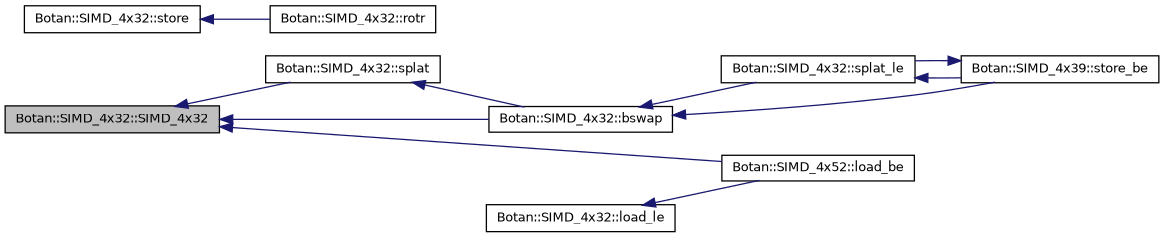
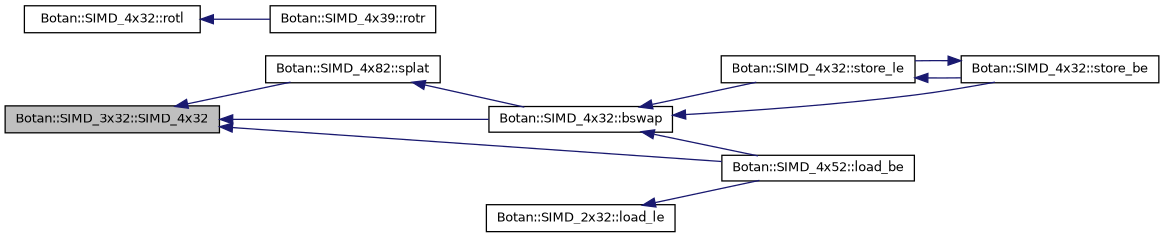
(112, 19) -> (112, 19)
(353, 19) -> (353, 19)
(353, 69) -> (353, 69)
(818, 69) -> (818, 69)
(1060, 69) -> (1060, 69)
(112, 119) -> (112, 119)
none -> (706, 145)
(581, 218) -> (581, 218)
